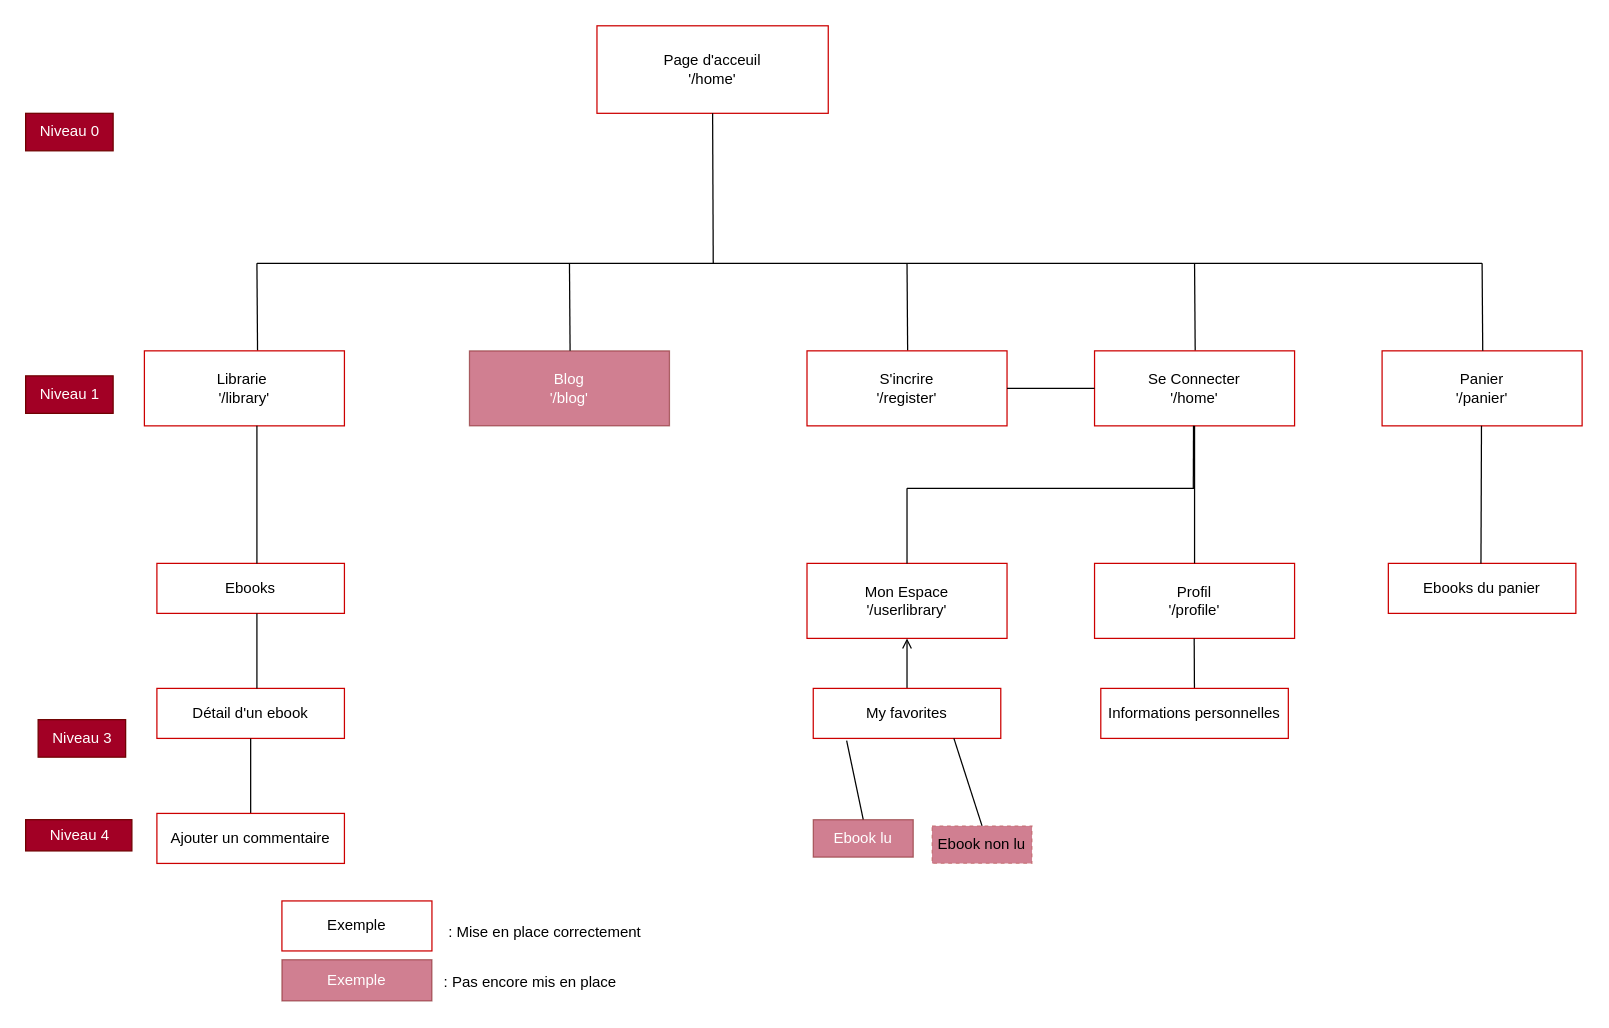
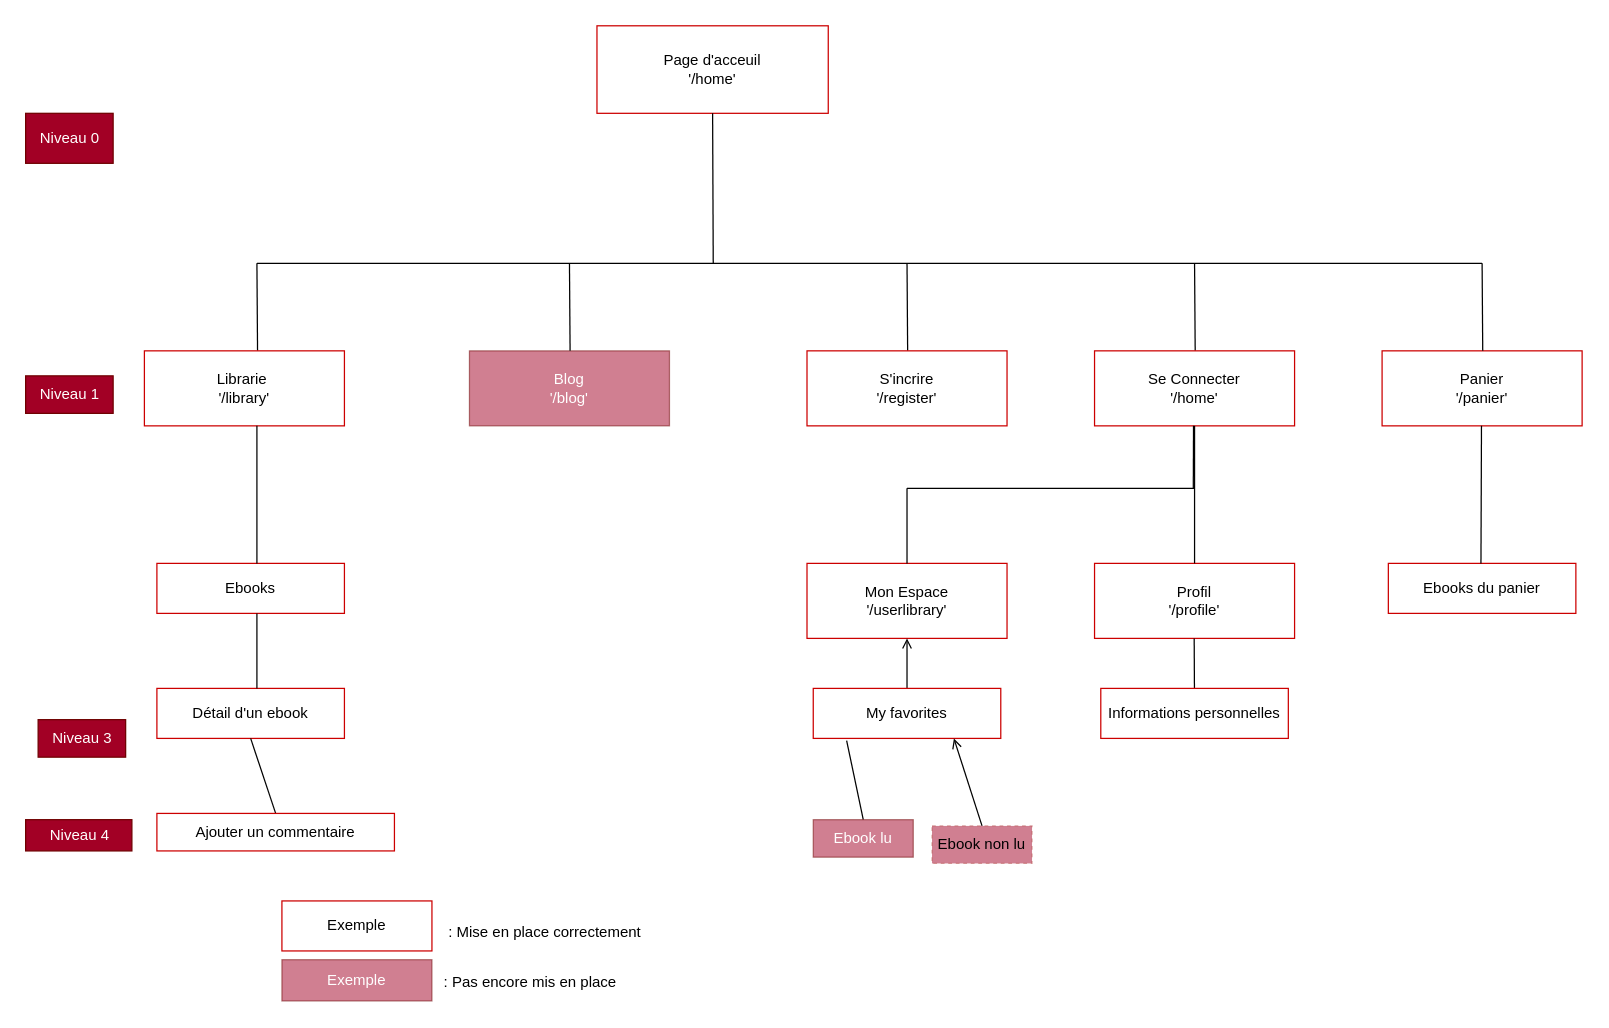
(69, 132) -> (69, 138)
(1050, 388) -> none
(955, 743) -> (956, 745)
(251, 838) -> (276, 832)
